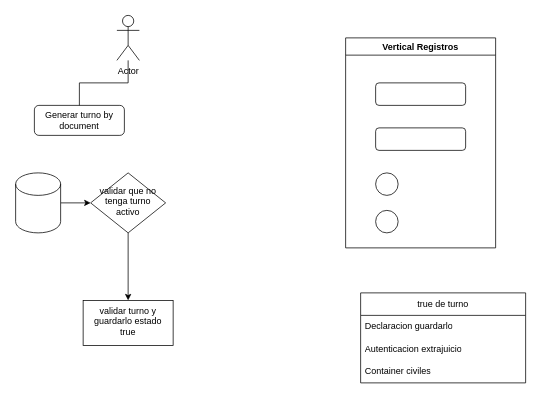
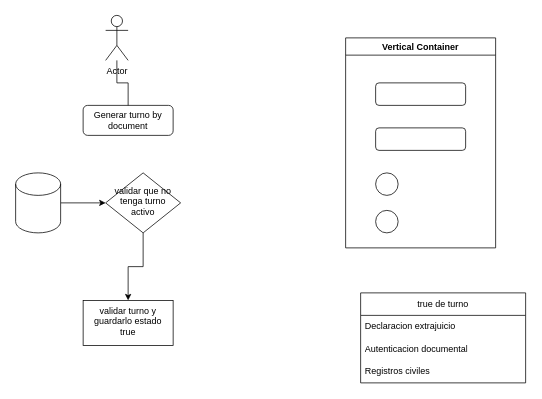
(128, 38) -> (117, 38)
(420, 47) -> (420, 47)
(79, 120) -> (128, 120)
(128, 203) -> (143, 203)
(413, 327) -> (417, 327)
(422, 349) -> (421, 349)
(402, 372) -> (402, 372)
